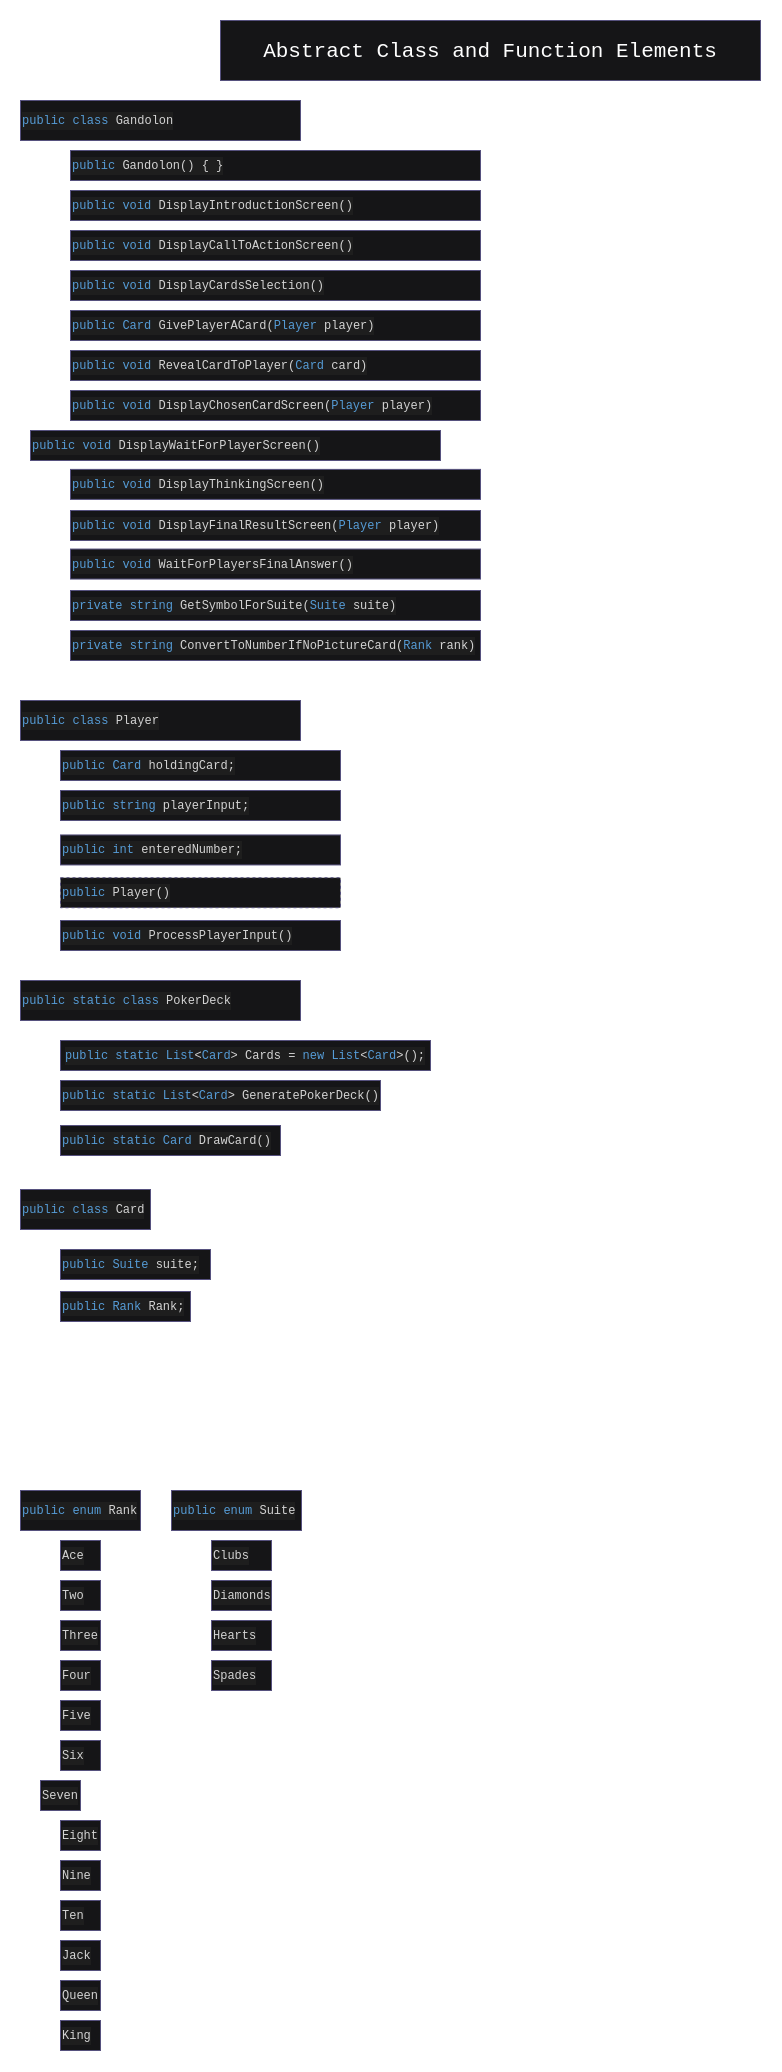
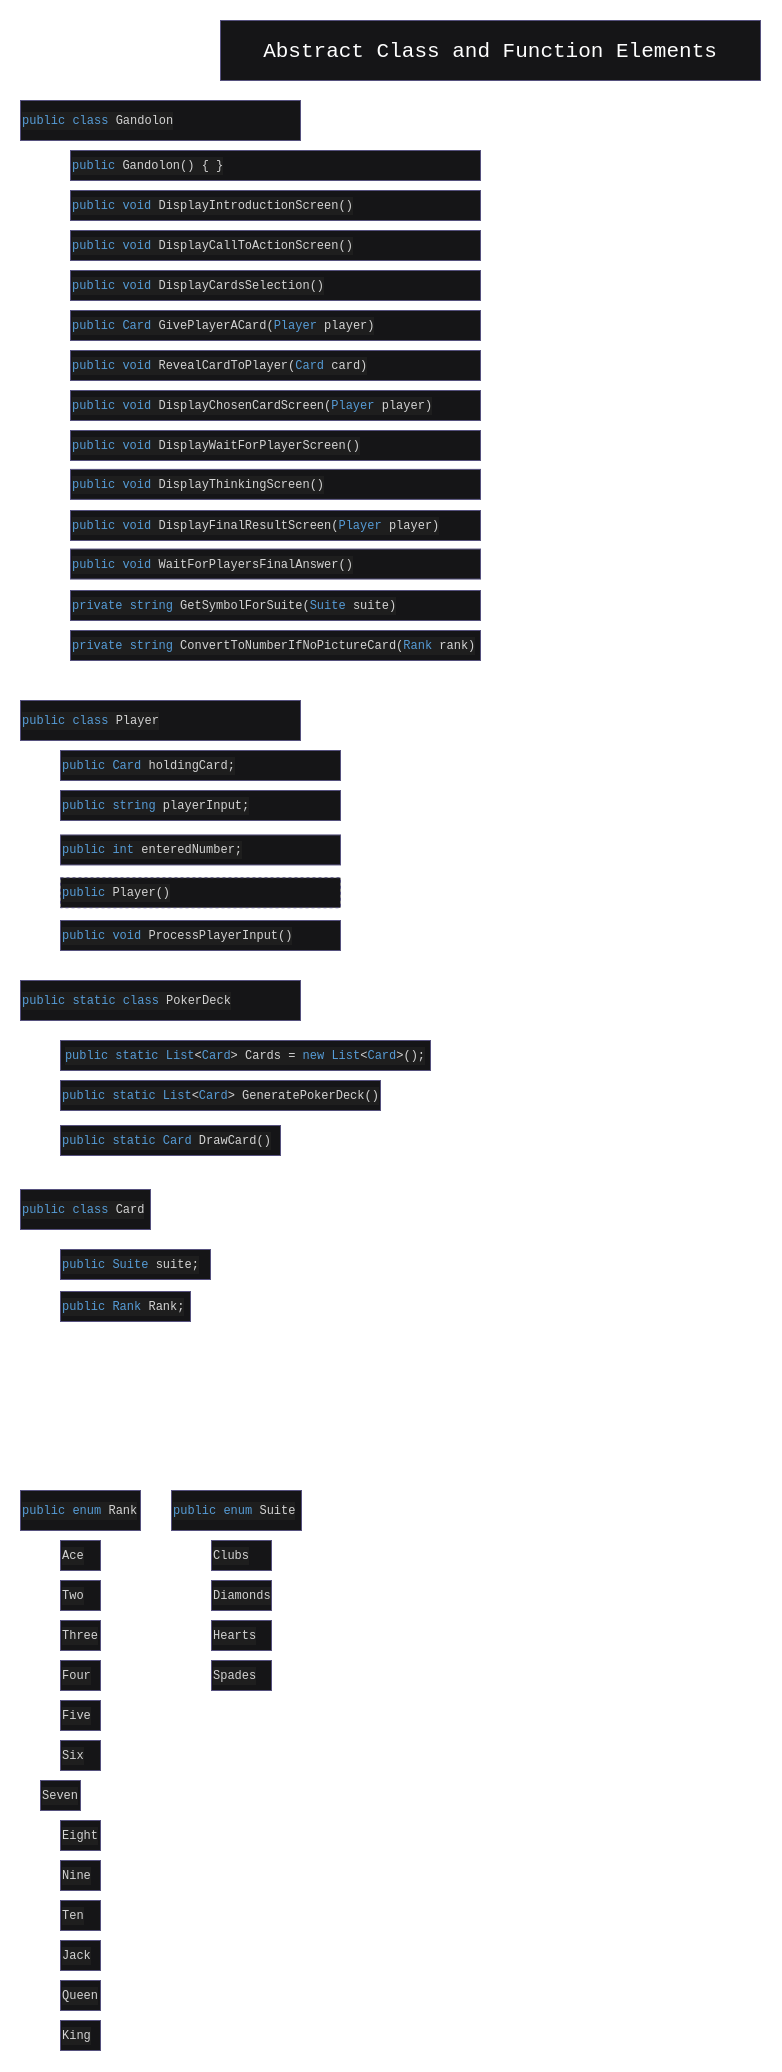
(236, 446) -> (276, 446)
